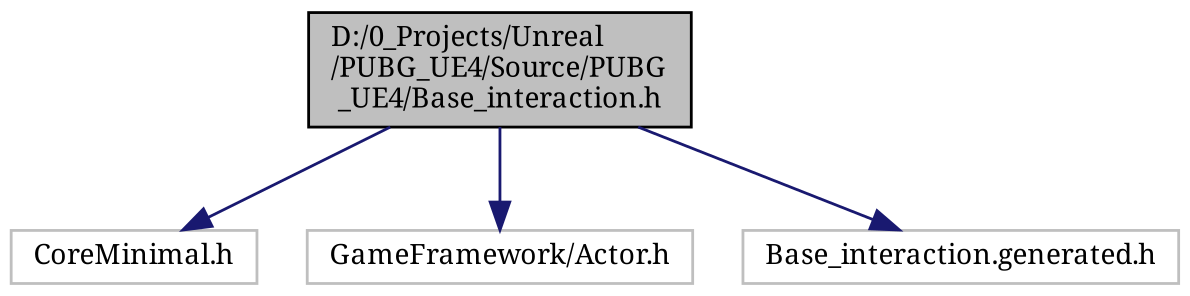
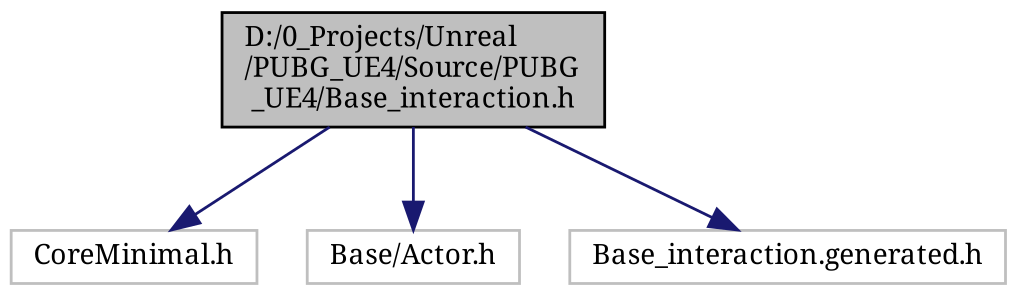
(500, 257) -> (413, 257)
